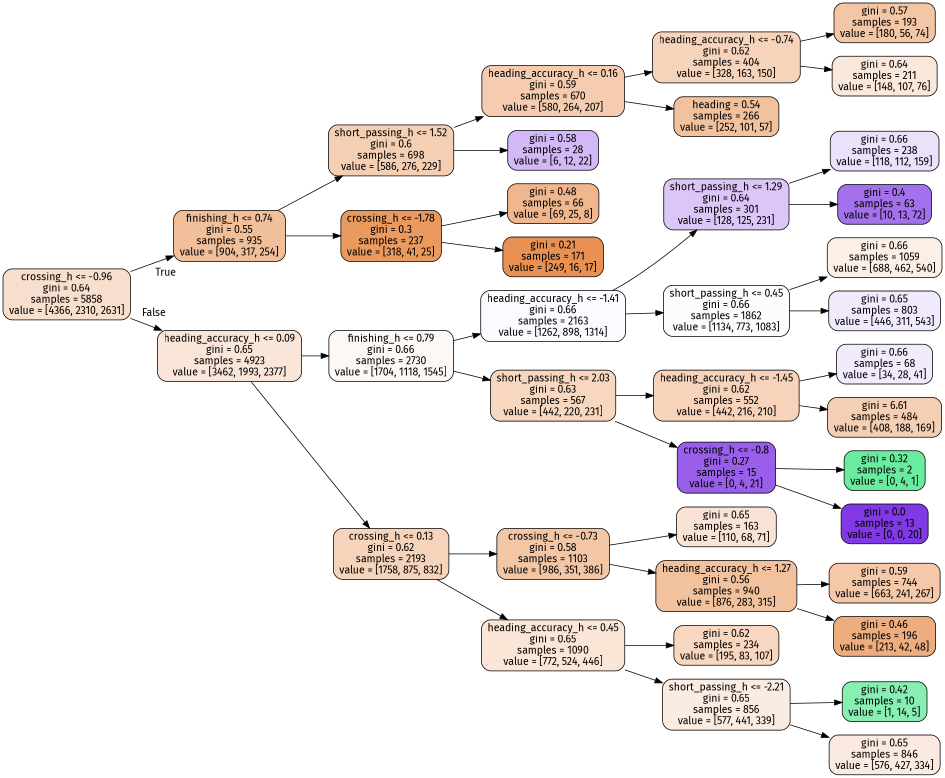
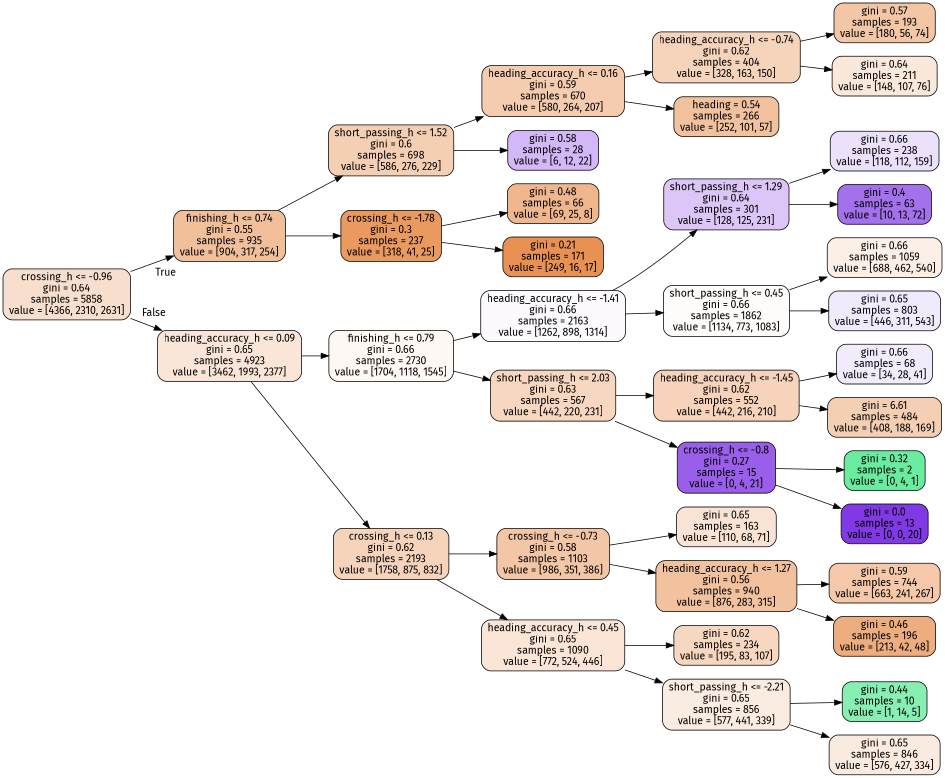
(885, 702) -> (885, 702)
